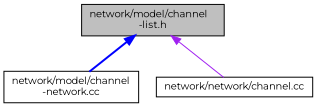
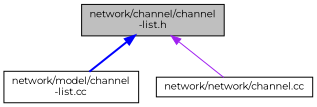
(153, 20) -> (153, 20)
(71, 87) -> (71, 87)
